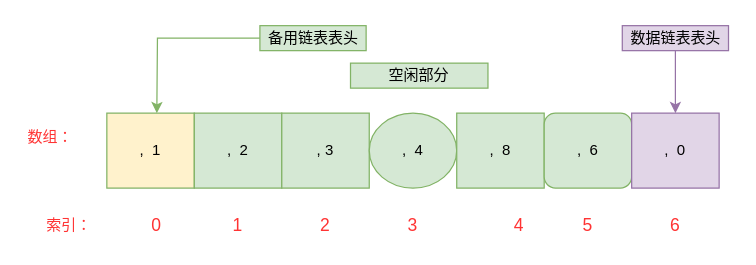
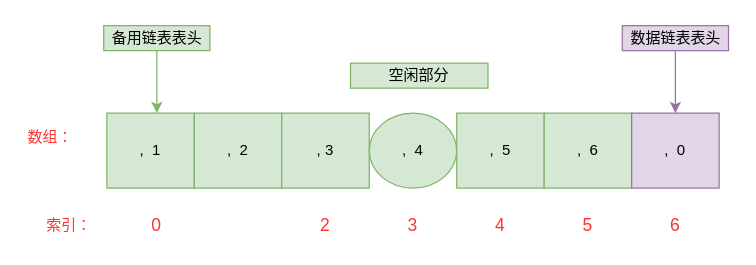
(313, 38) -> (157, 38)
(151, 151) -> (151, 151)
(501, 151) -> (501, 151)
(588, 151) -> (588, 151)
(238, 226) -> none
(519, 226) -> (501, 226)
